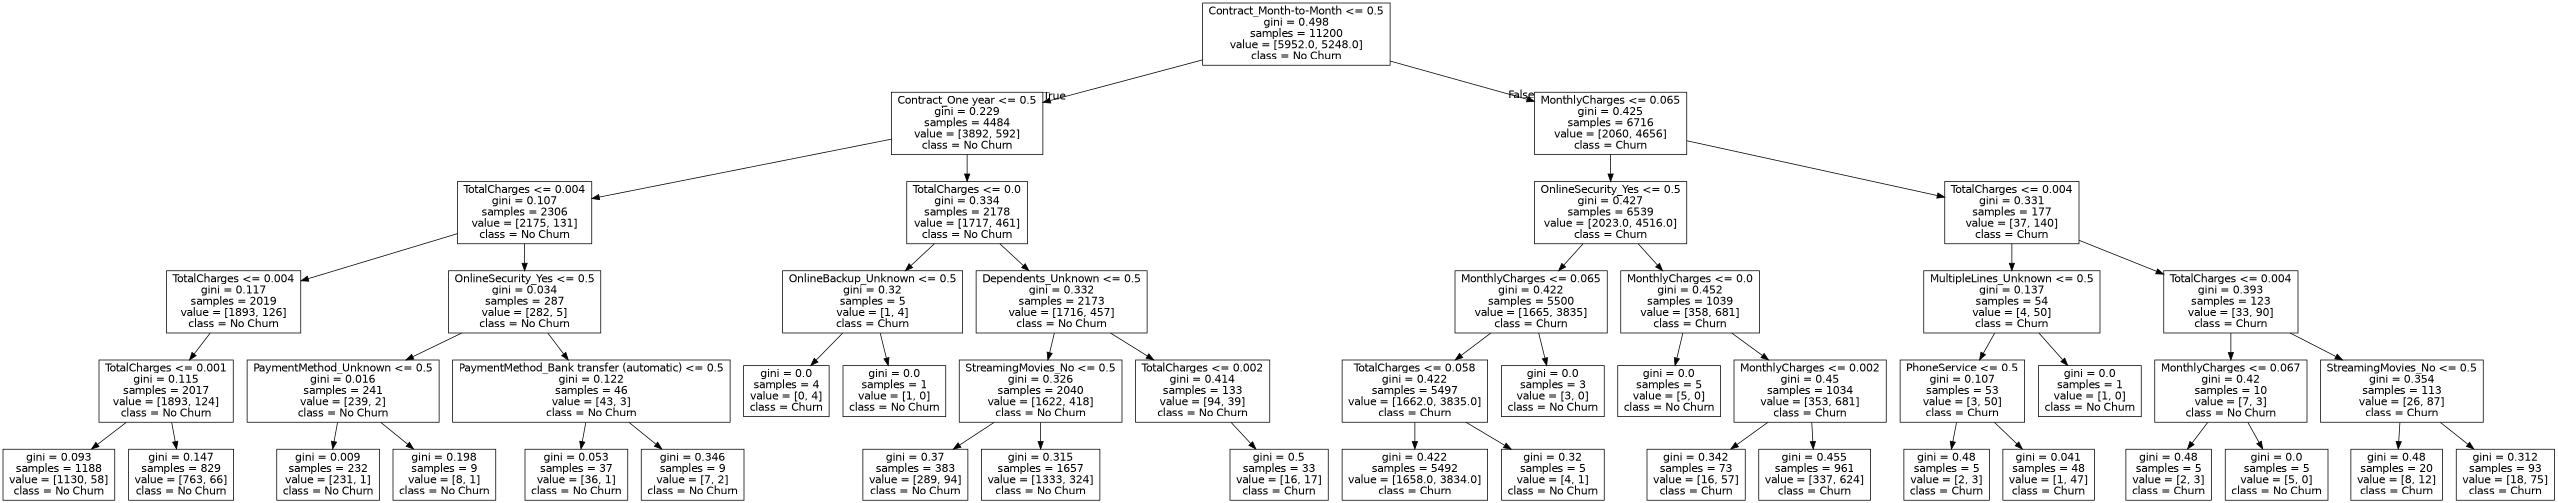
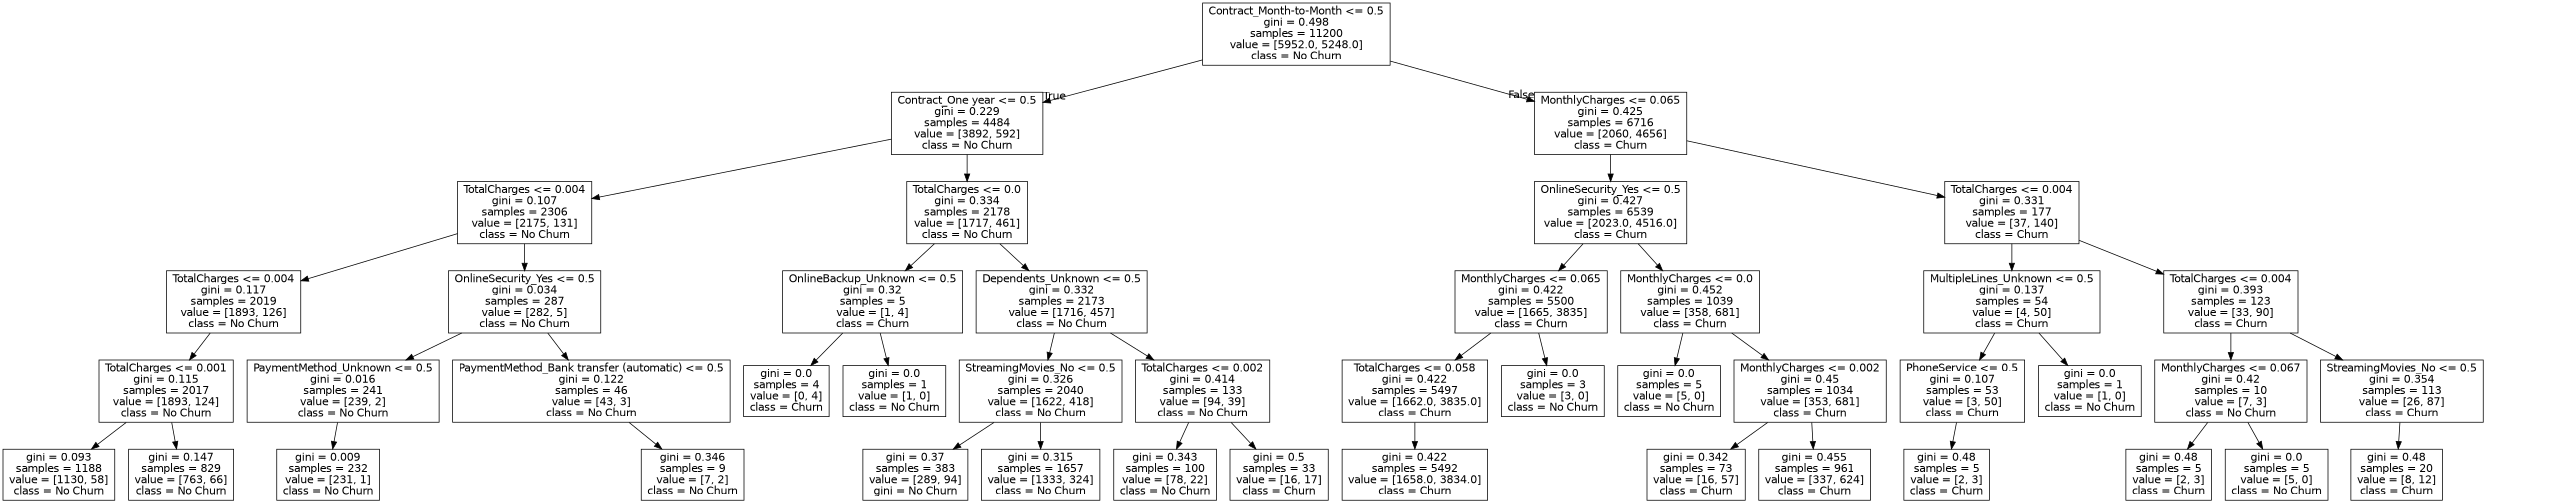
(444, 475) -> none
(576, 475) -> none
(915, 475) -> (915, 475)
none -> (1165, 475)
(1553, 475) -> none
(2049, 475) -> none
(2505, 475) -> none
